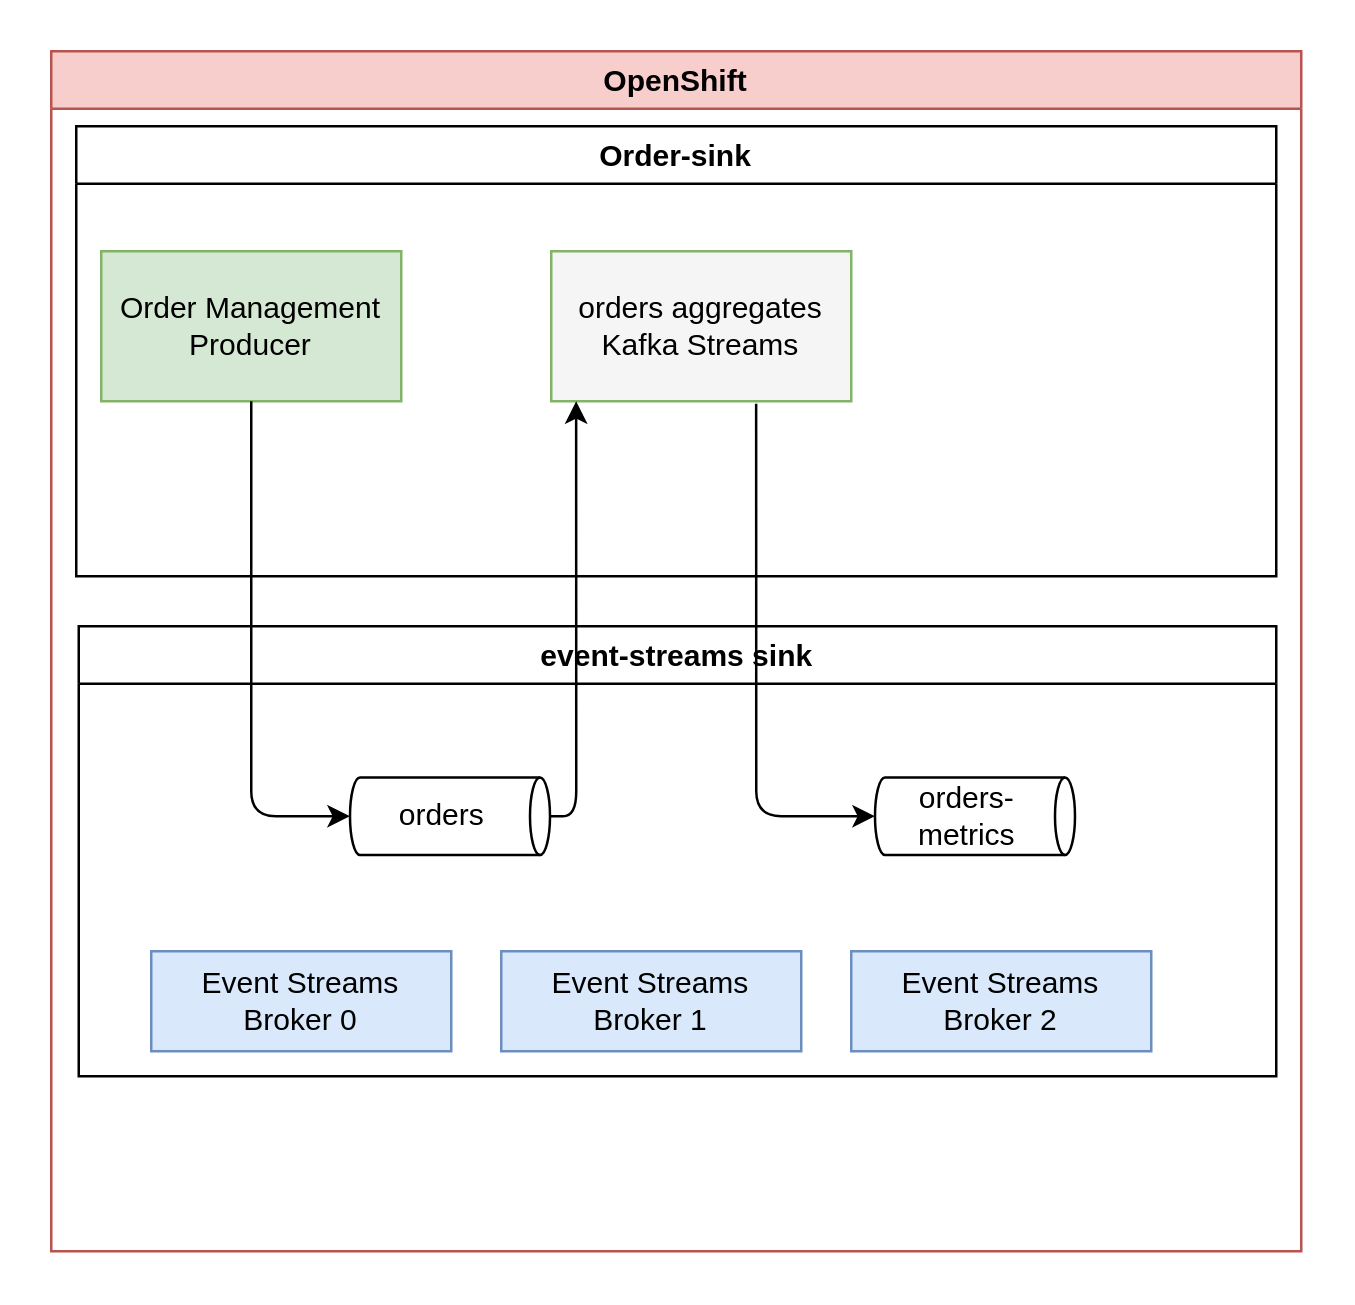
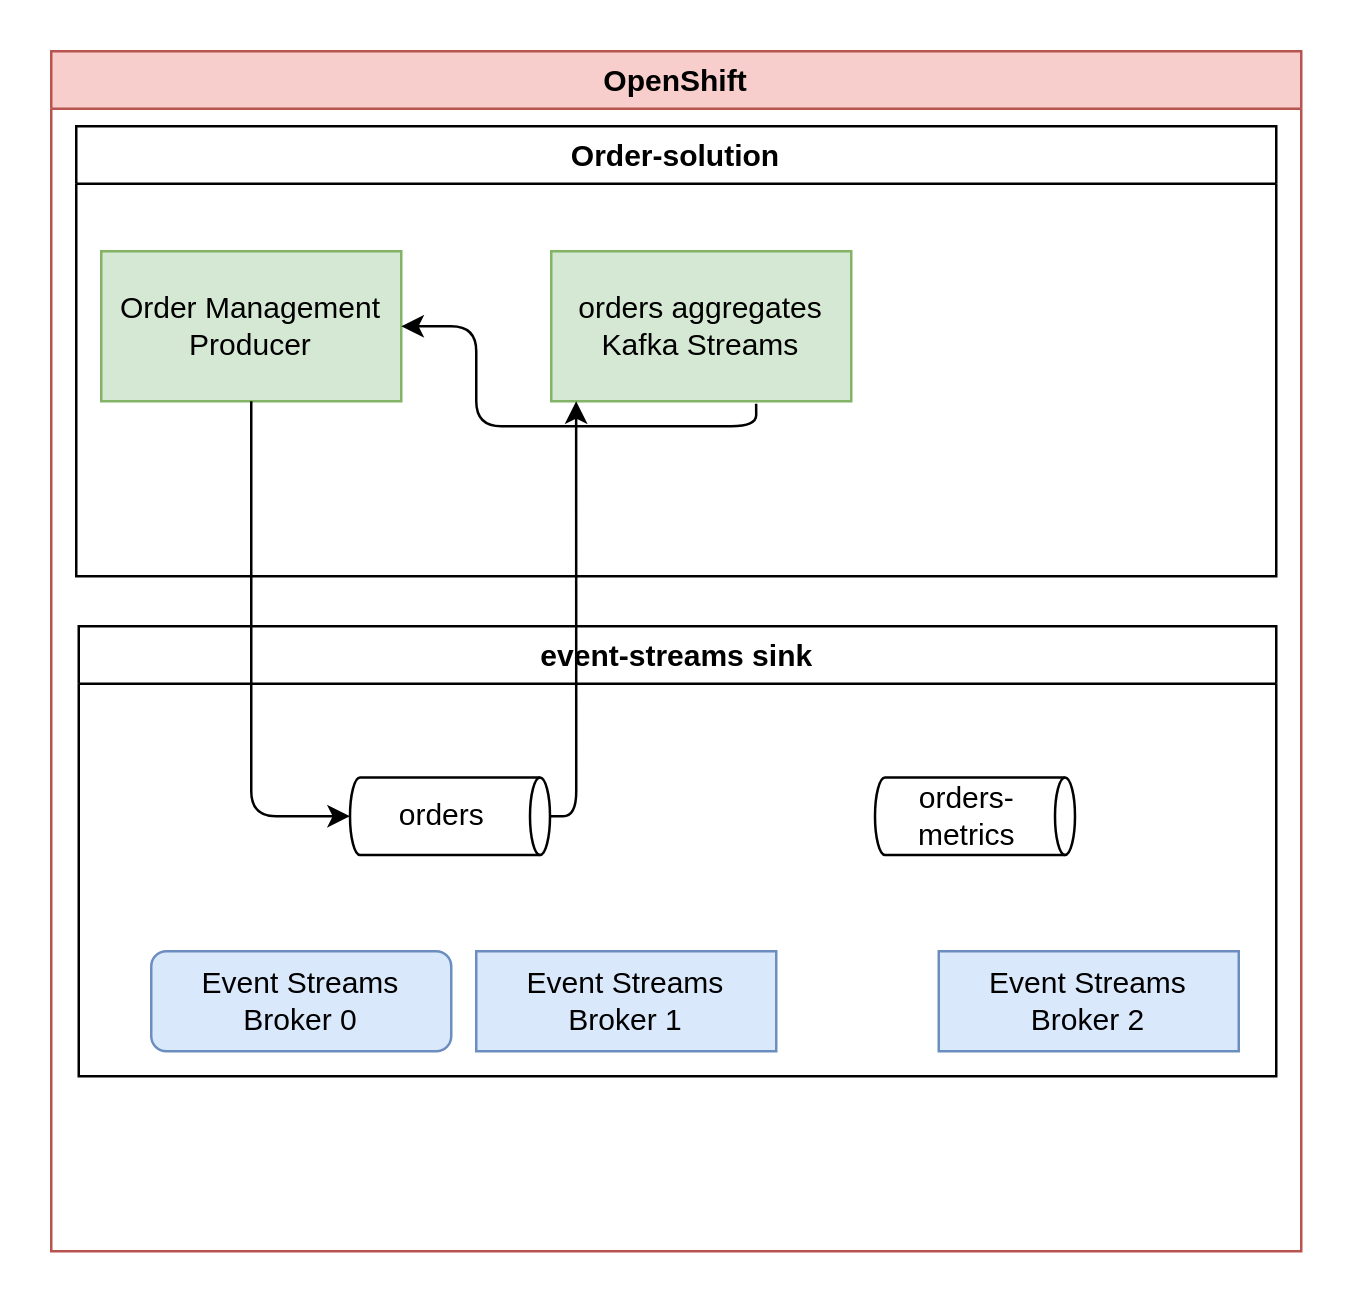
(675, 156) -> (675, 156)
(701, 326) -> (701, 326)
(756, 741) -> (476, 394)
(301, 1001) -> (301, 1001)
(651, 1001) -> (626, 1001)
(1001, 1001) -> (1089, 1001)
